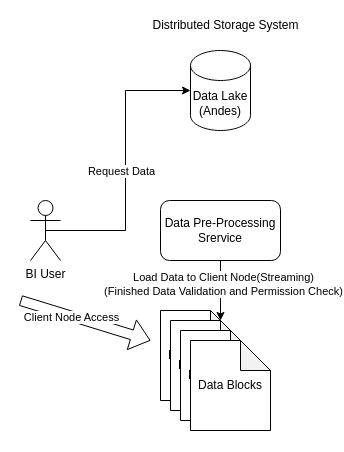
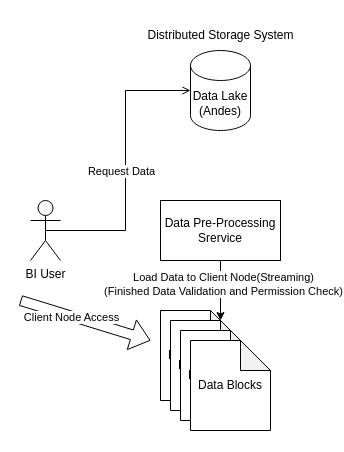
(226, 26) -> (221, 36)
(182, 91) -> (184, 91)
(221, 231) -> (221, 231)
